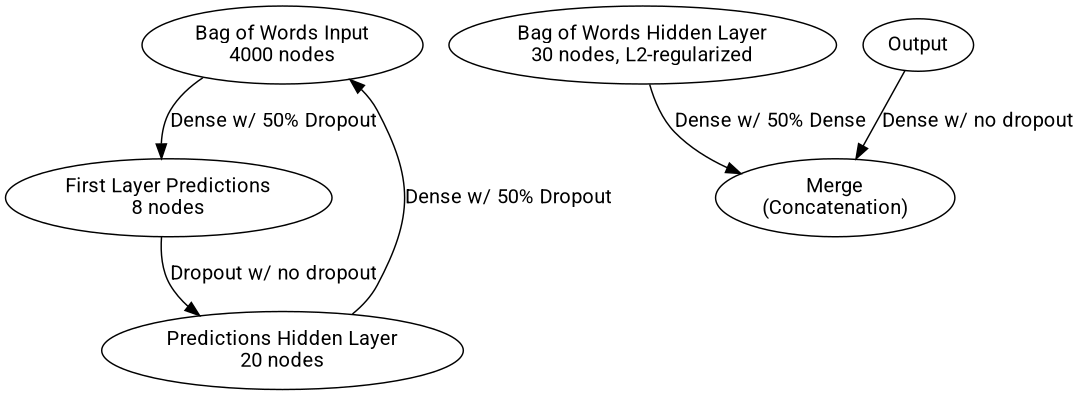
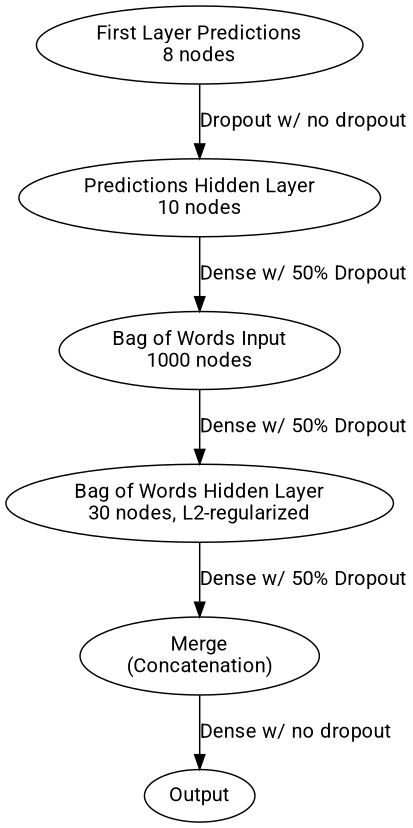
(283, 55) -> (200, 361)
(173, 105) -> (200, 419)
(884, 108) -> (200, 725)
(771, 121) -> (303, 580)
(283, 361) -> (200, 208)
